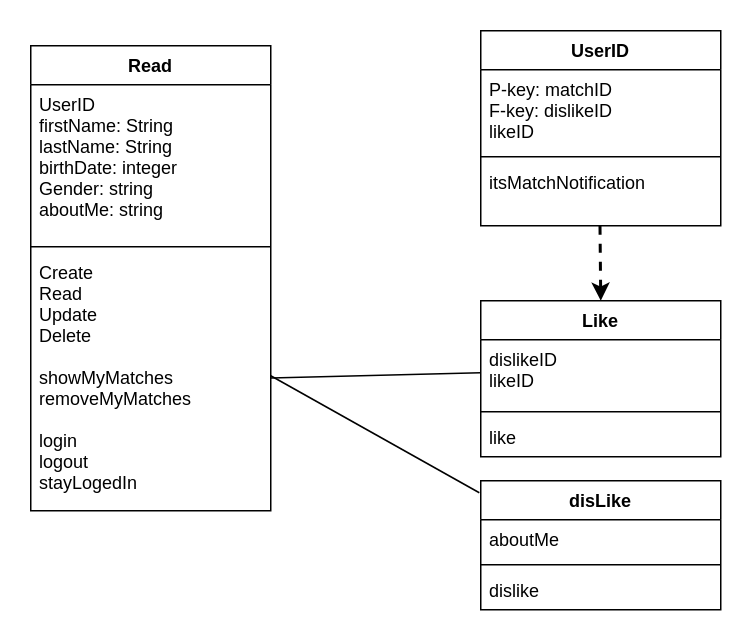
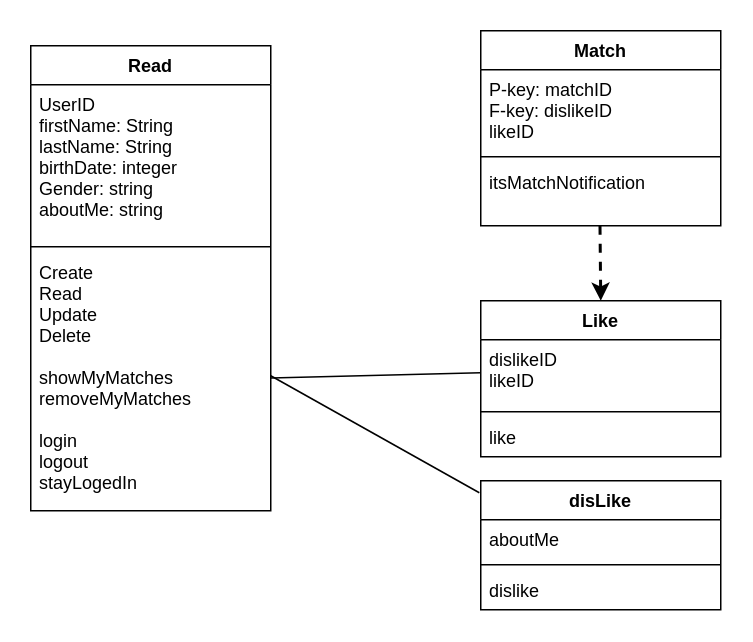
(600, 51) -> (600, 51)
